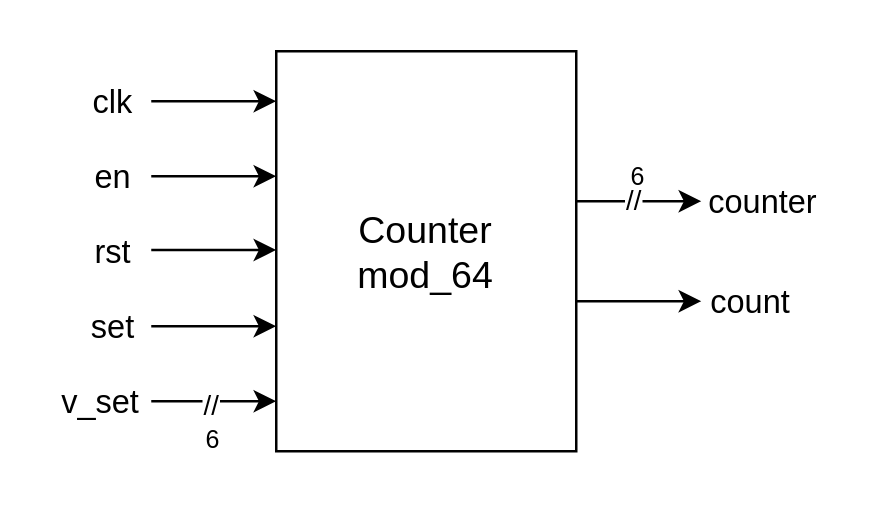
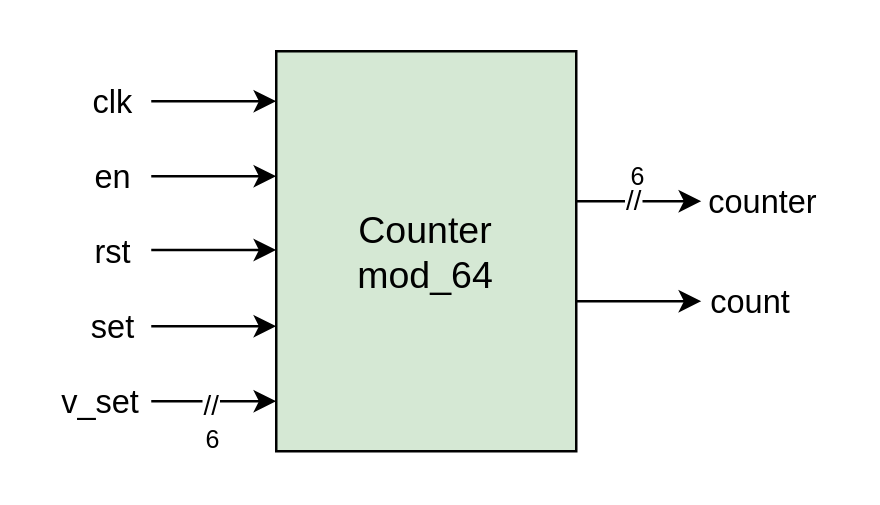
(426, 251) -> (426, 251)
